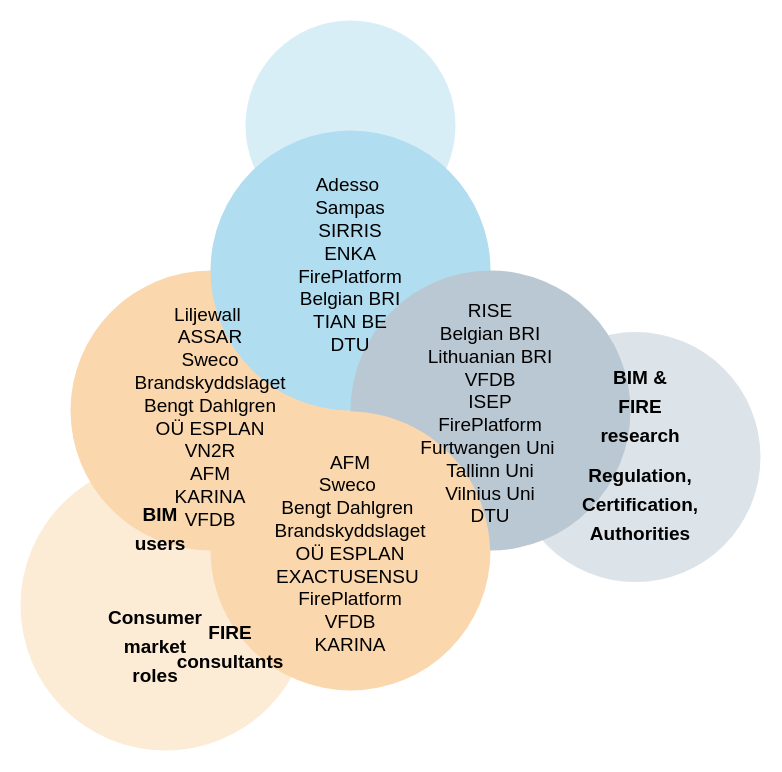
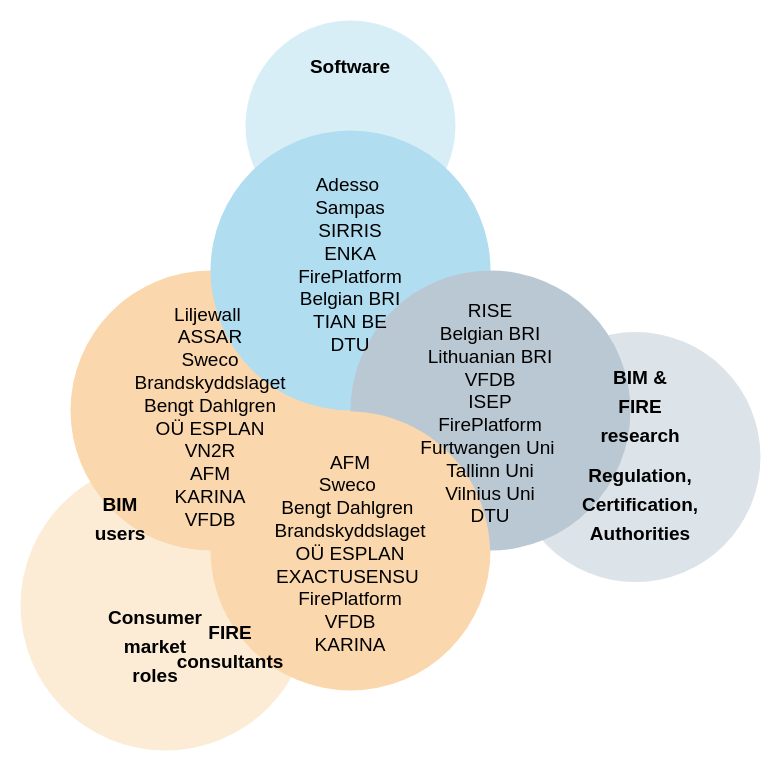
none -> (351, 66)
(161, 528) -> (121, 518)
